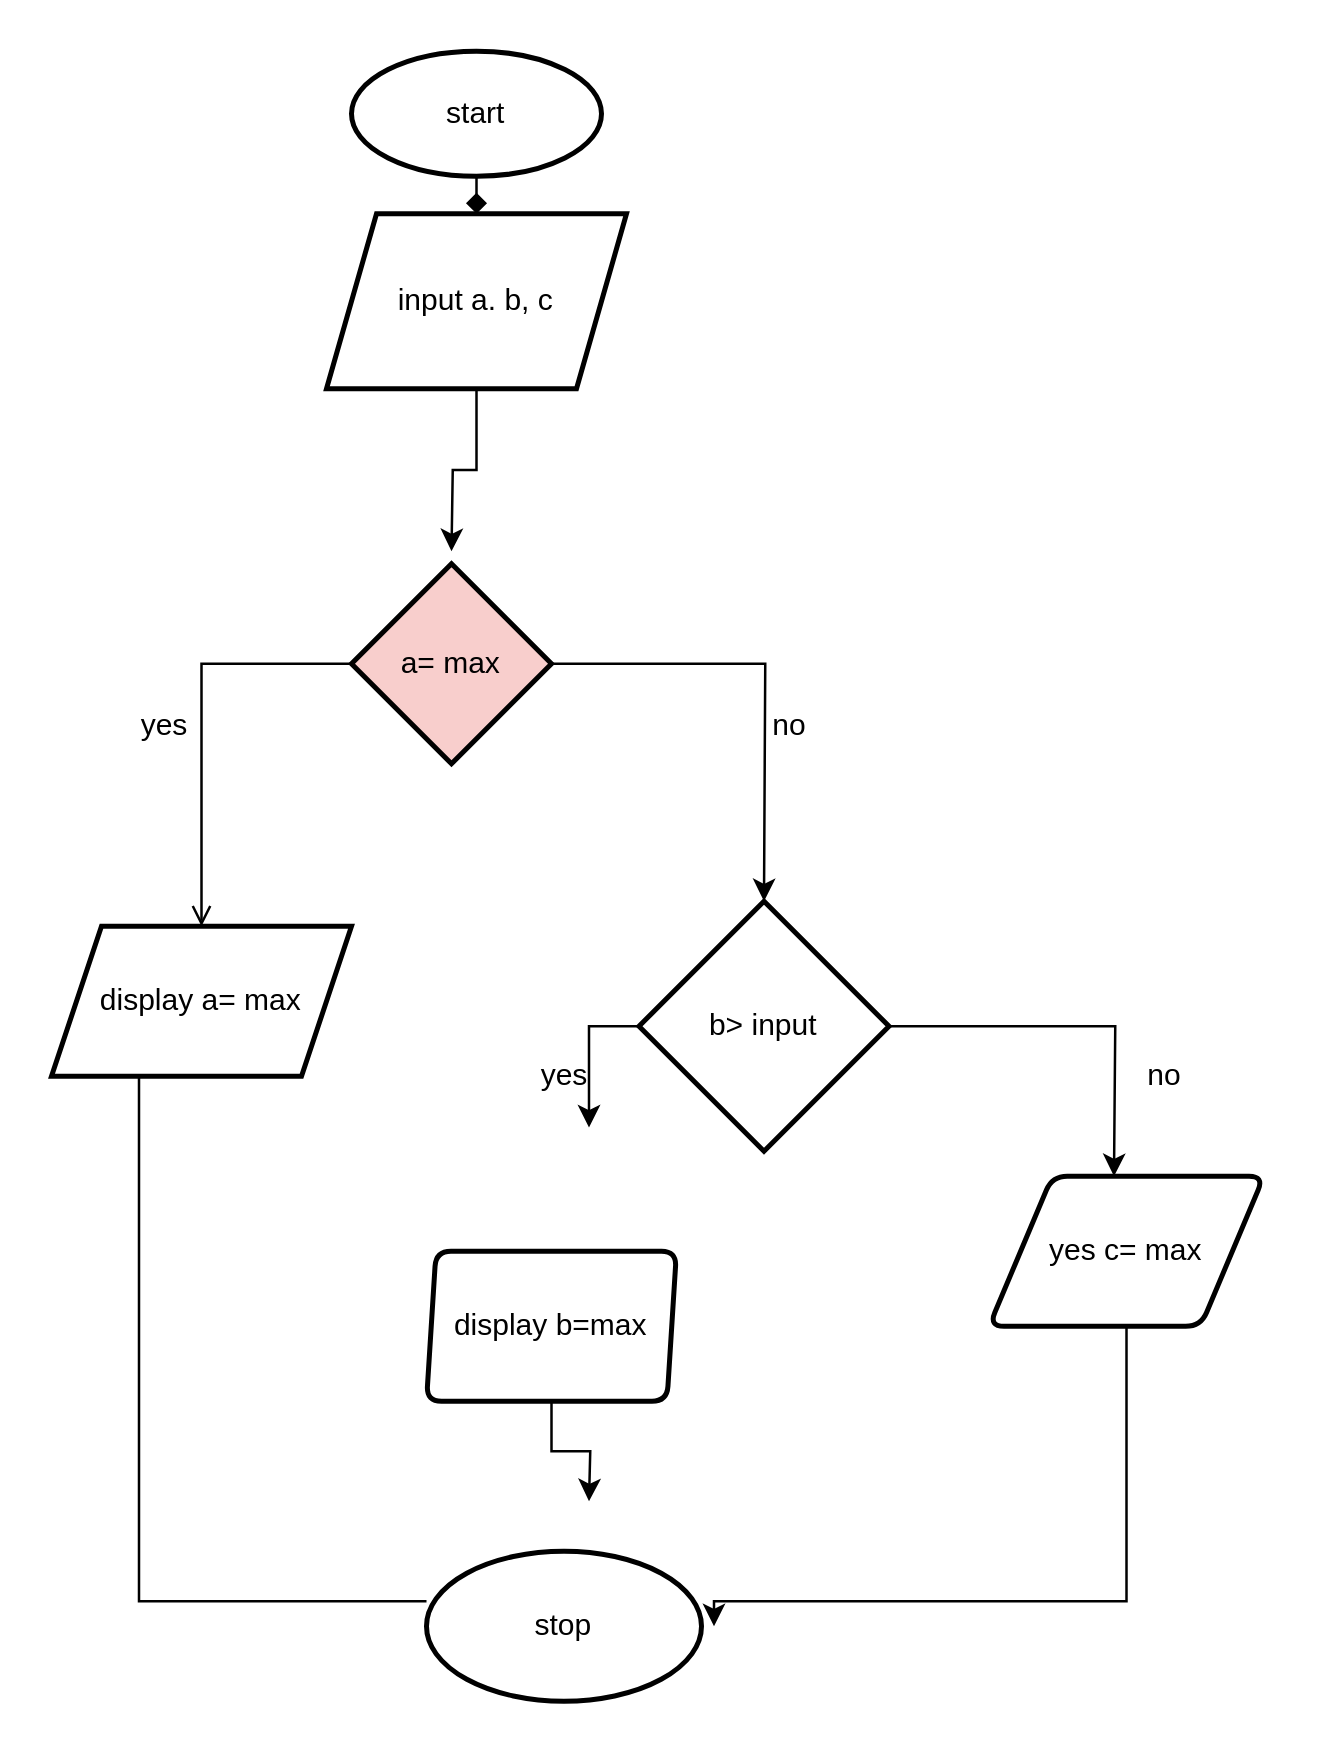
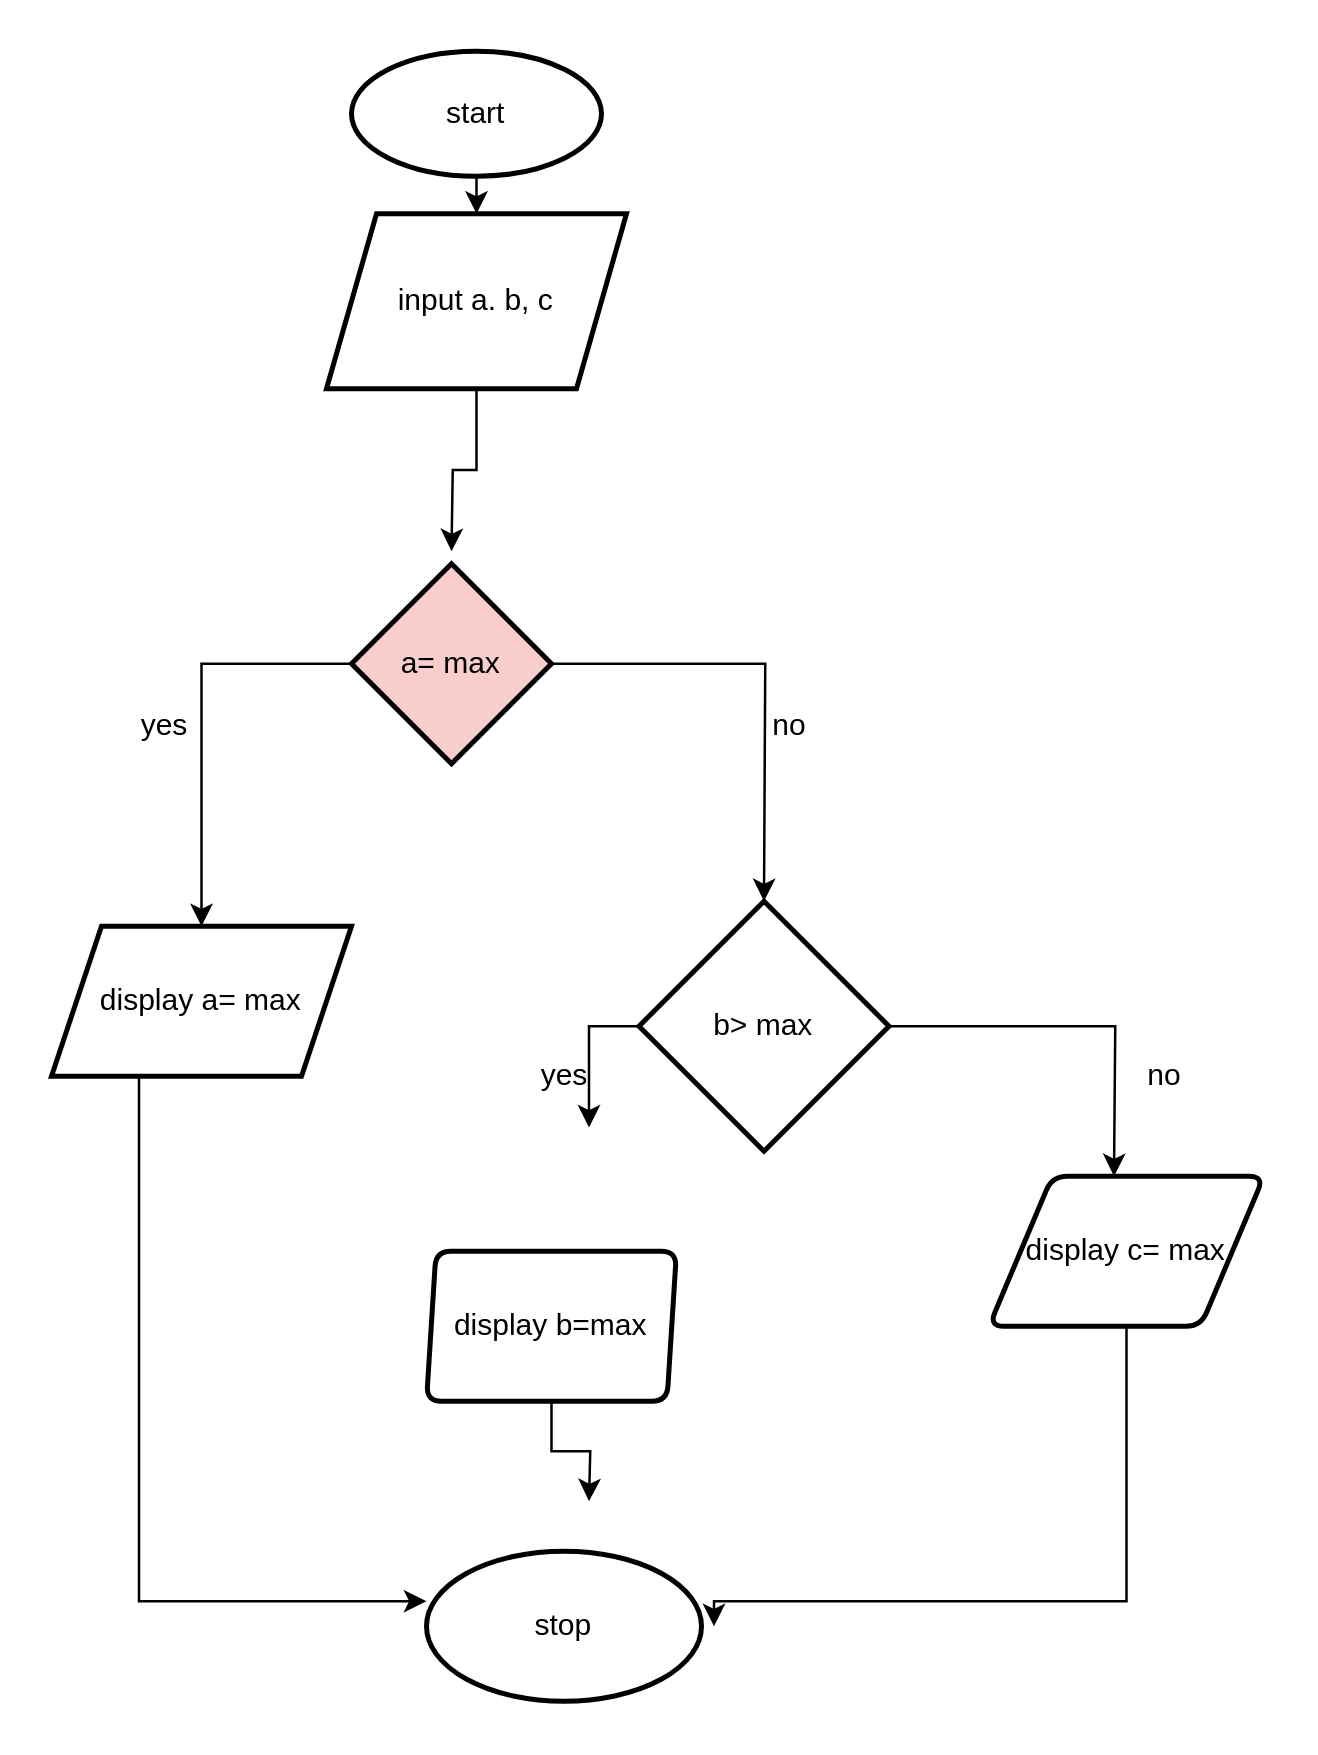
(476, 193) -> (476, 195)
(201, 912) -> (201, 908)
(764, 1026) -> (764, 1026)
(1126, 1251) -> (1126, 1251)
(416, 1601) -> (408, 1601)
